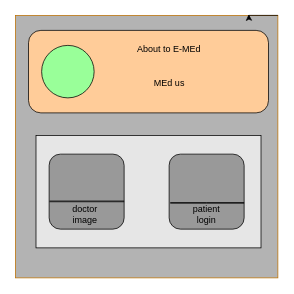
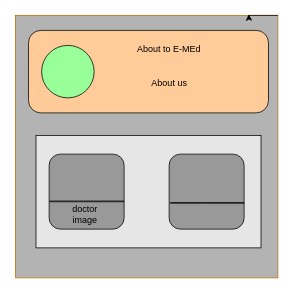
(170, 83) -> (170, 83)
(207, 214) -> none
